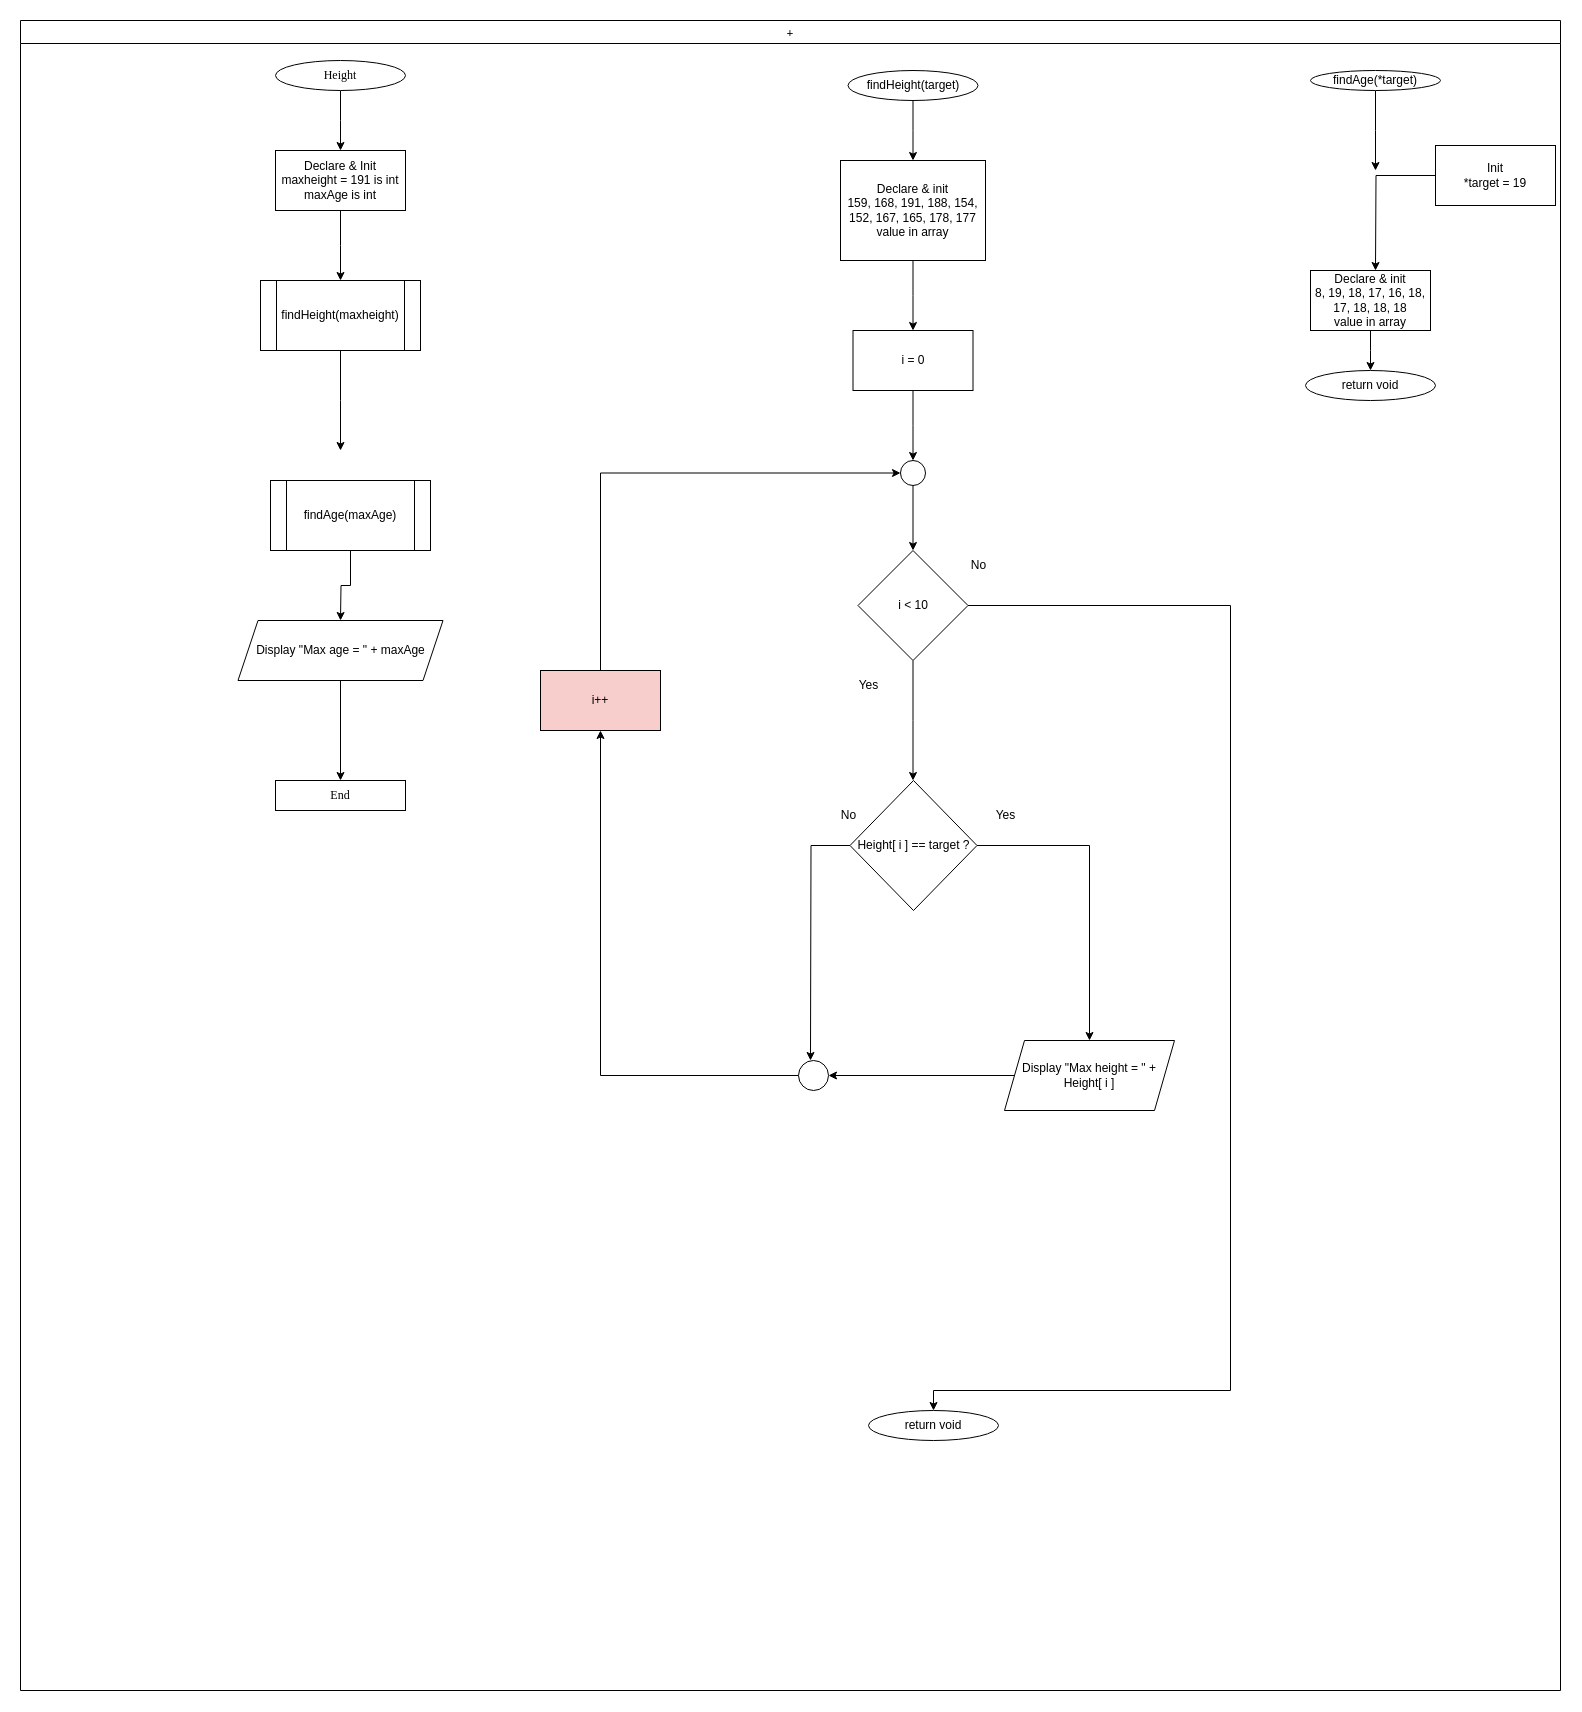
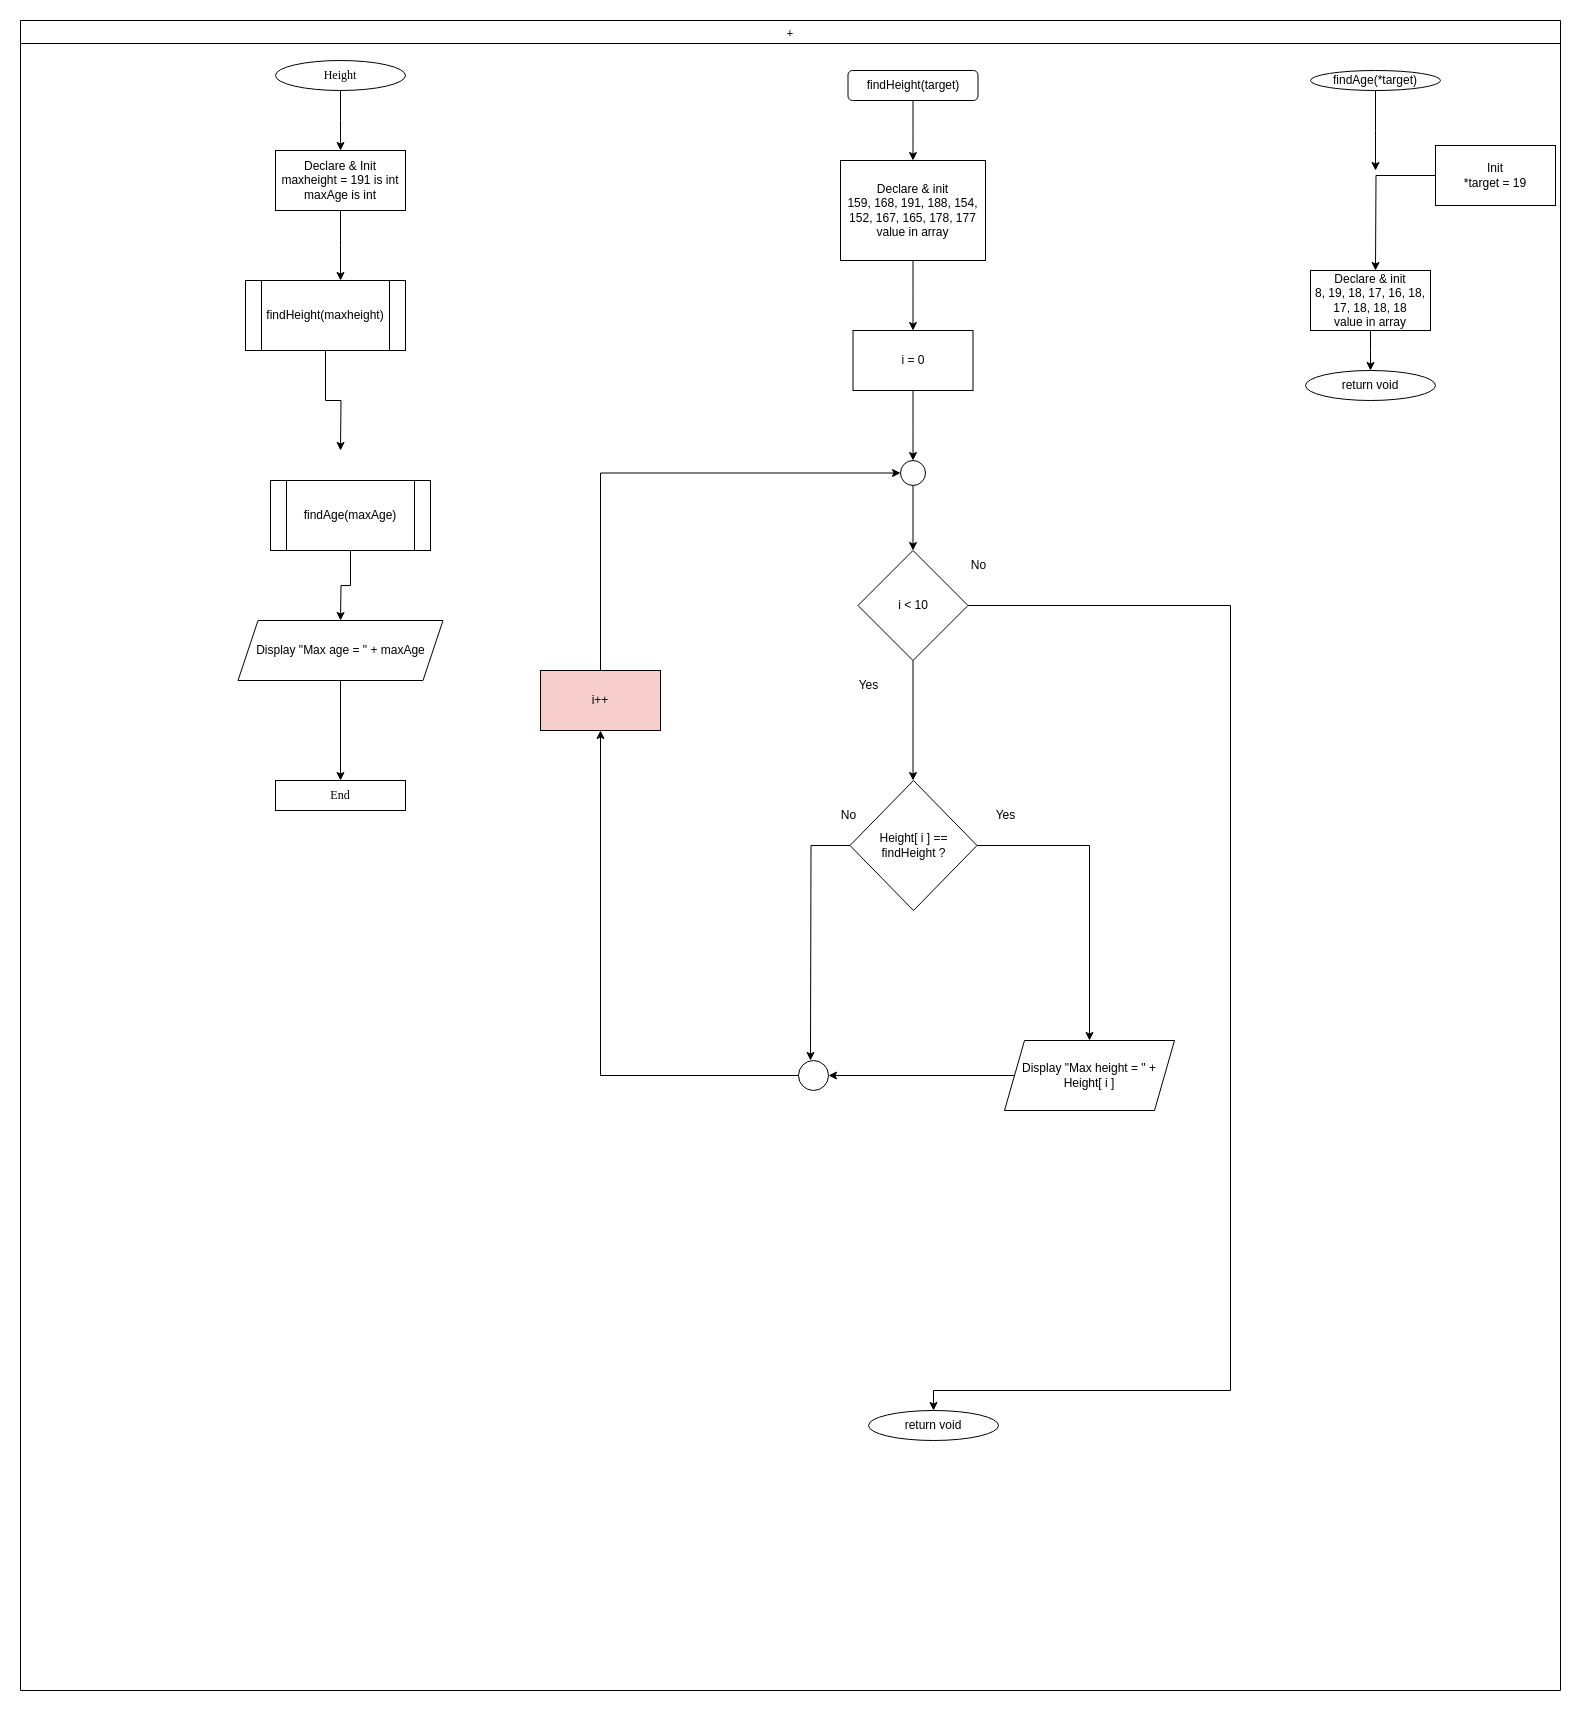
(913, 86) -> (913, 86)
(341, 316) -> (326, 316)
(914, 846) -> (914, 846)
